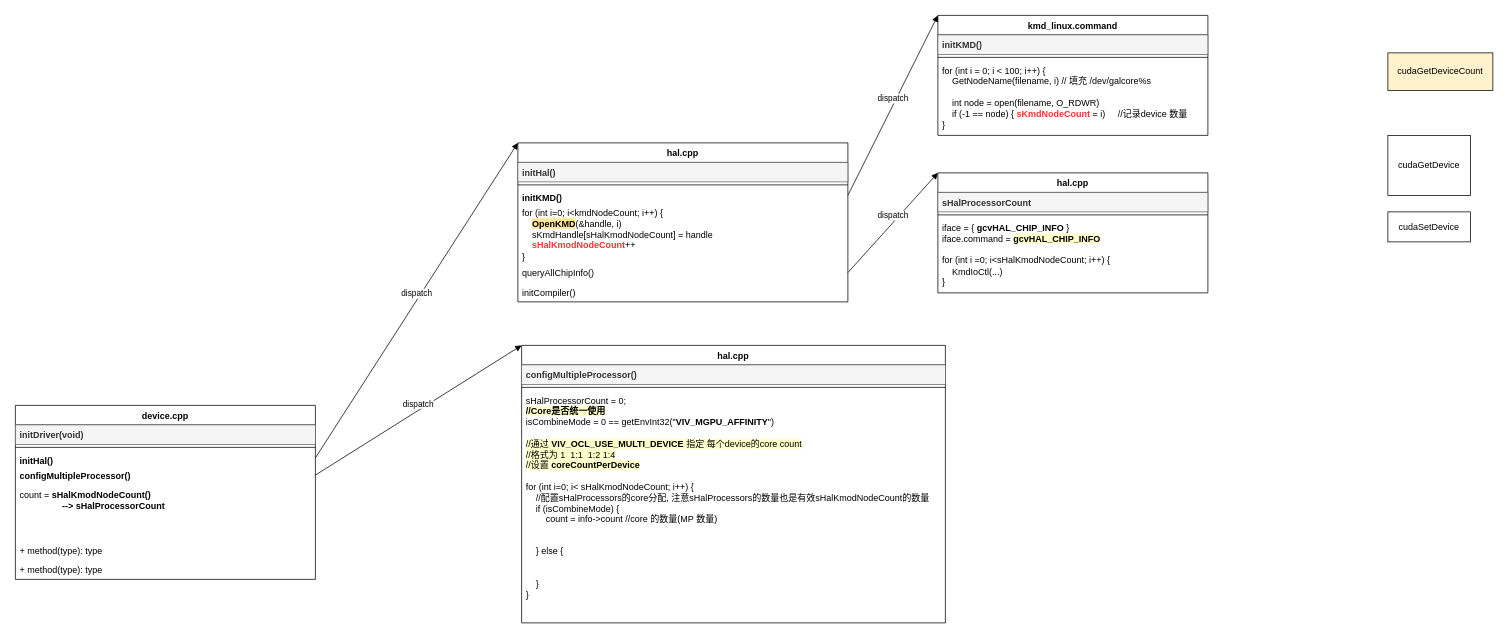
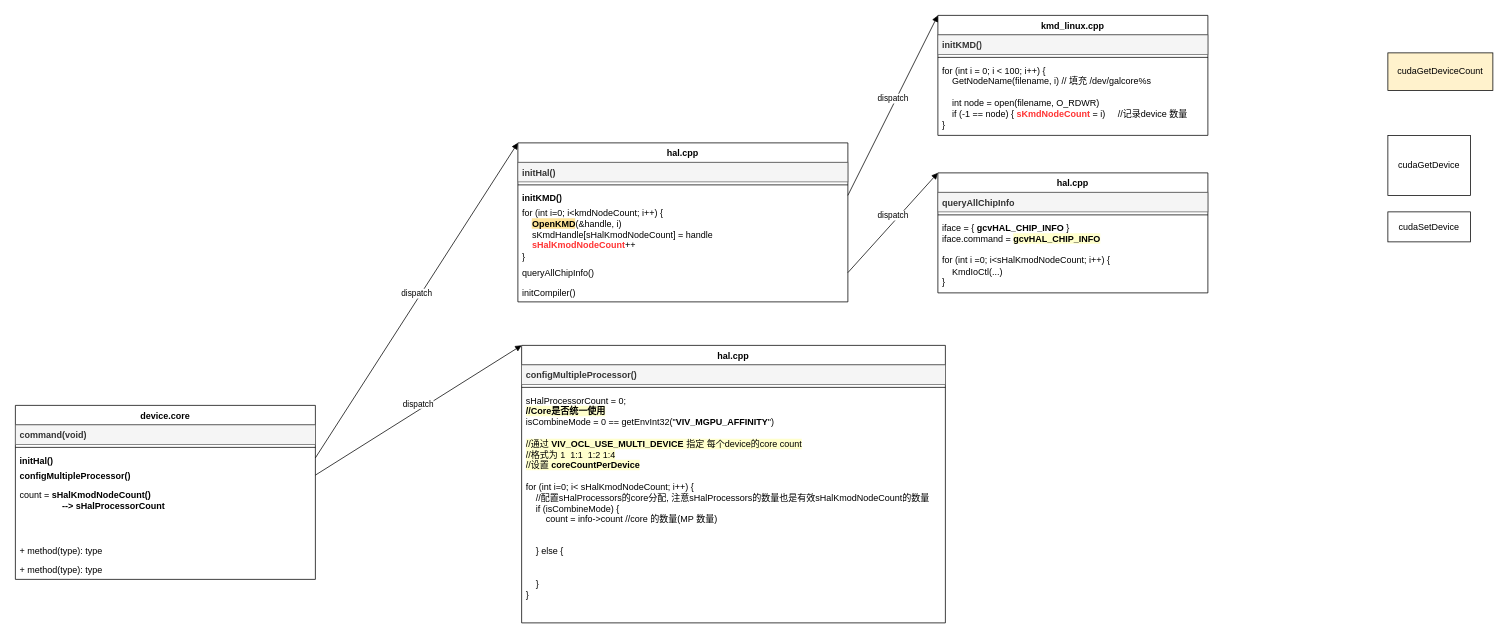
(1073, 26) -> (1073, 26)
(987, 203) -> (979, 203)
(165, 416) -> (165, 416)
(56, 436) -> (51, 436)
